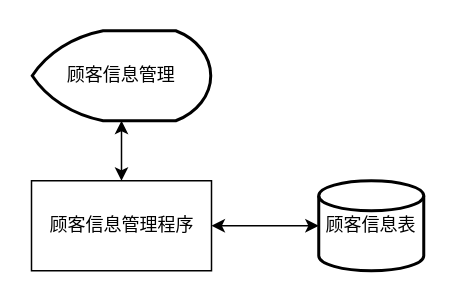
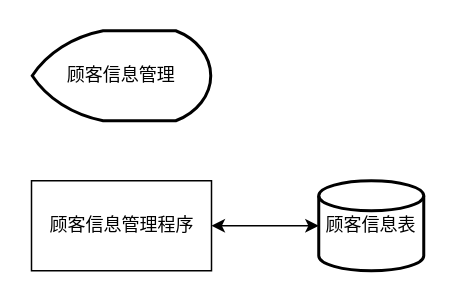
(122, 151) -> none
